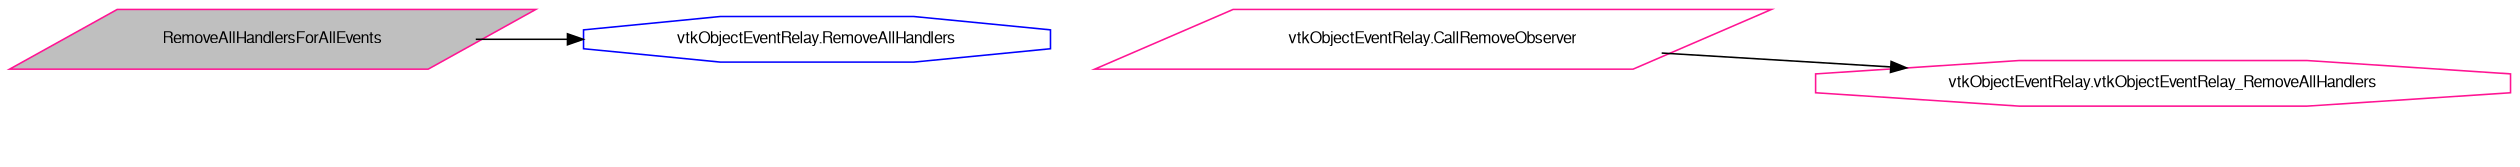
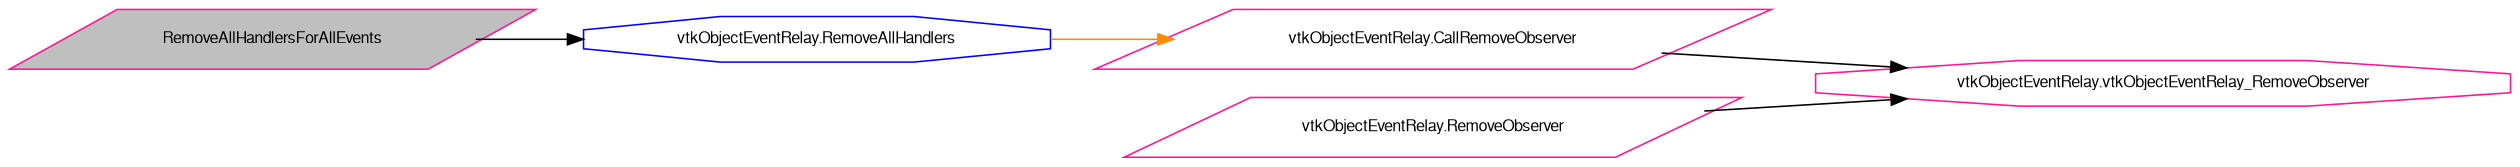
none -> (1104, 39)
(2163, 83) -> (2163, 83)
none -> (1433, 127)
